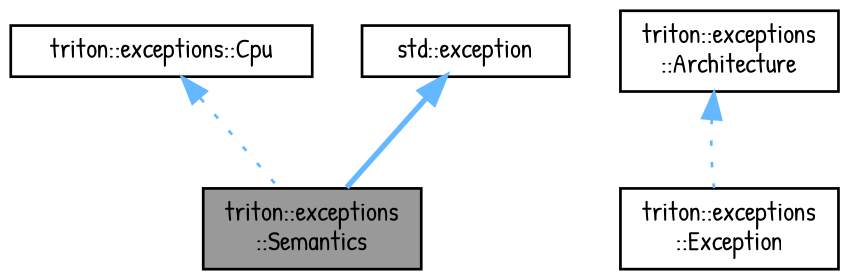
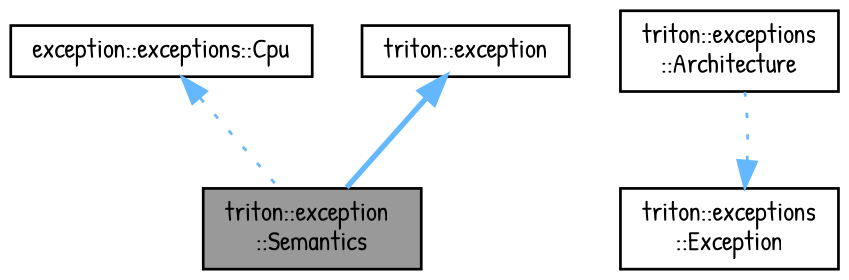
(162, 51) -> (162, 51)
(466, 51) -> (466, 51)
(711, 153) -> (747, 127)
(312, 229) -> (312, 229)
